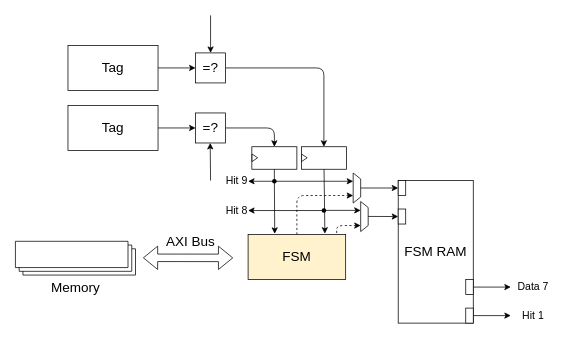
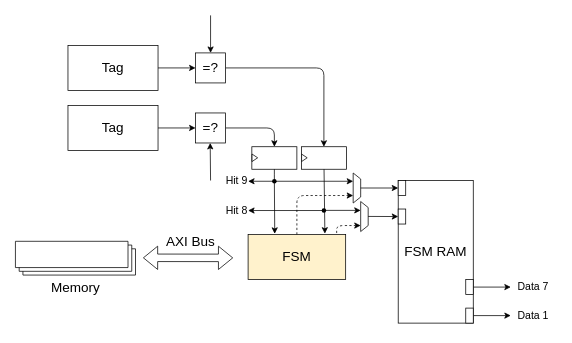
(533, 315) -> (533, 315)
